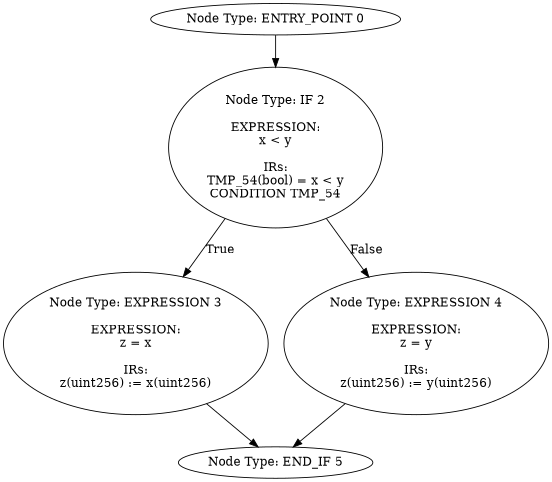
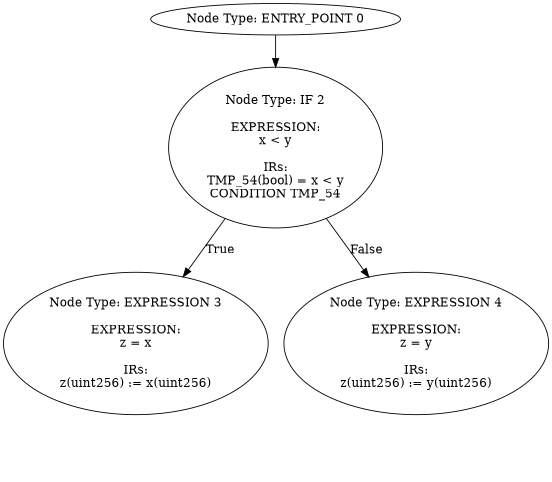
(276, 463) -> none
